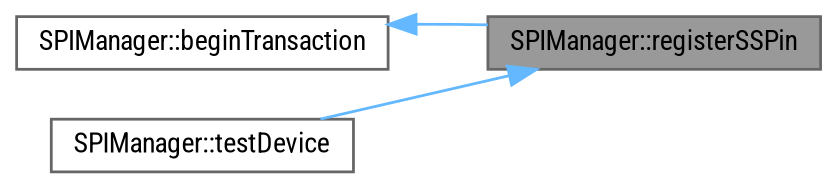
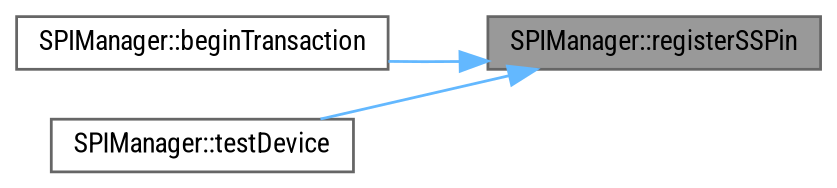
(452, 24) -> (424, 62)
